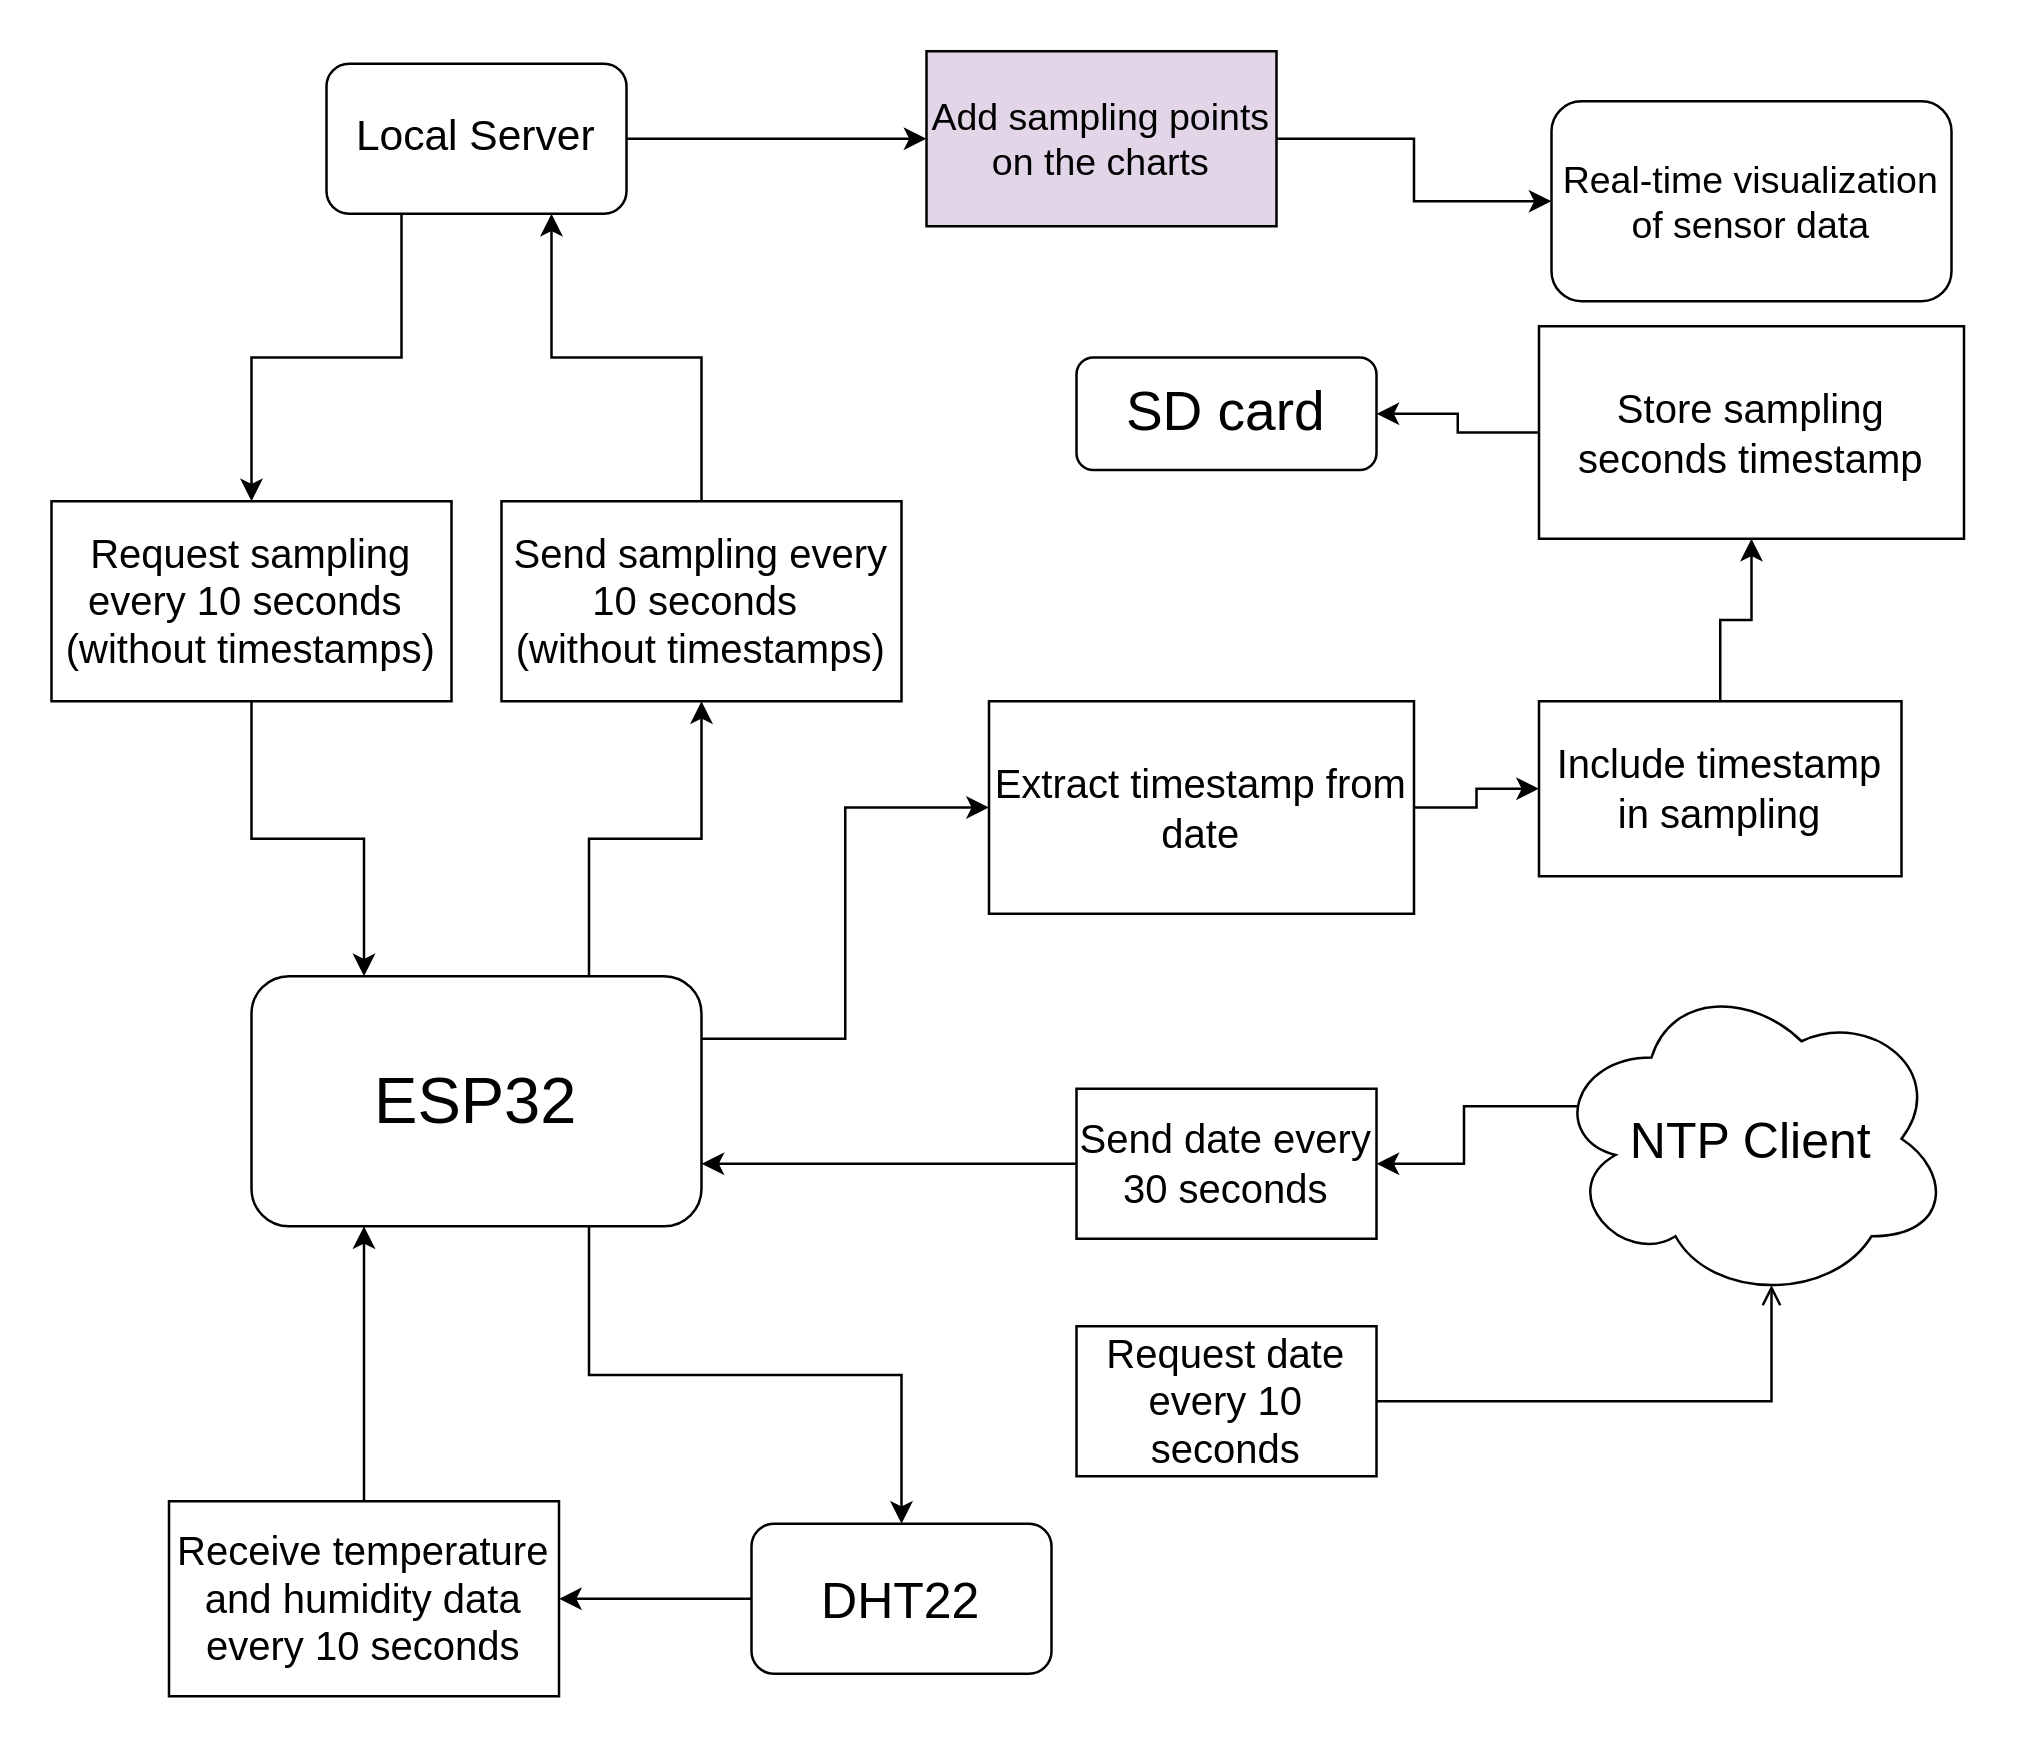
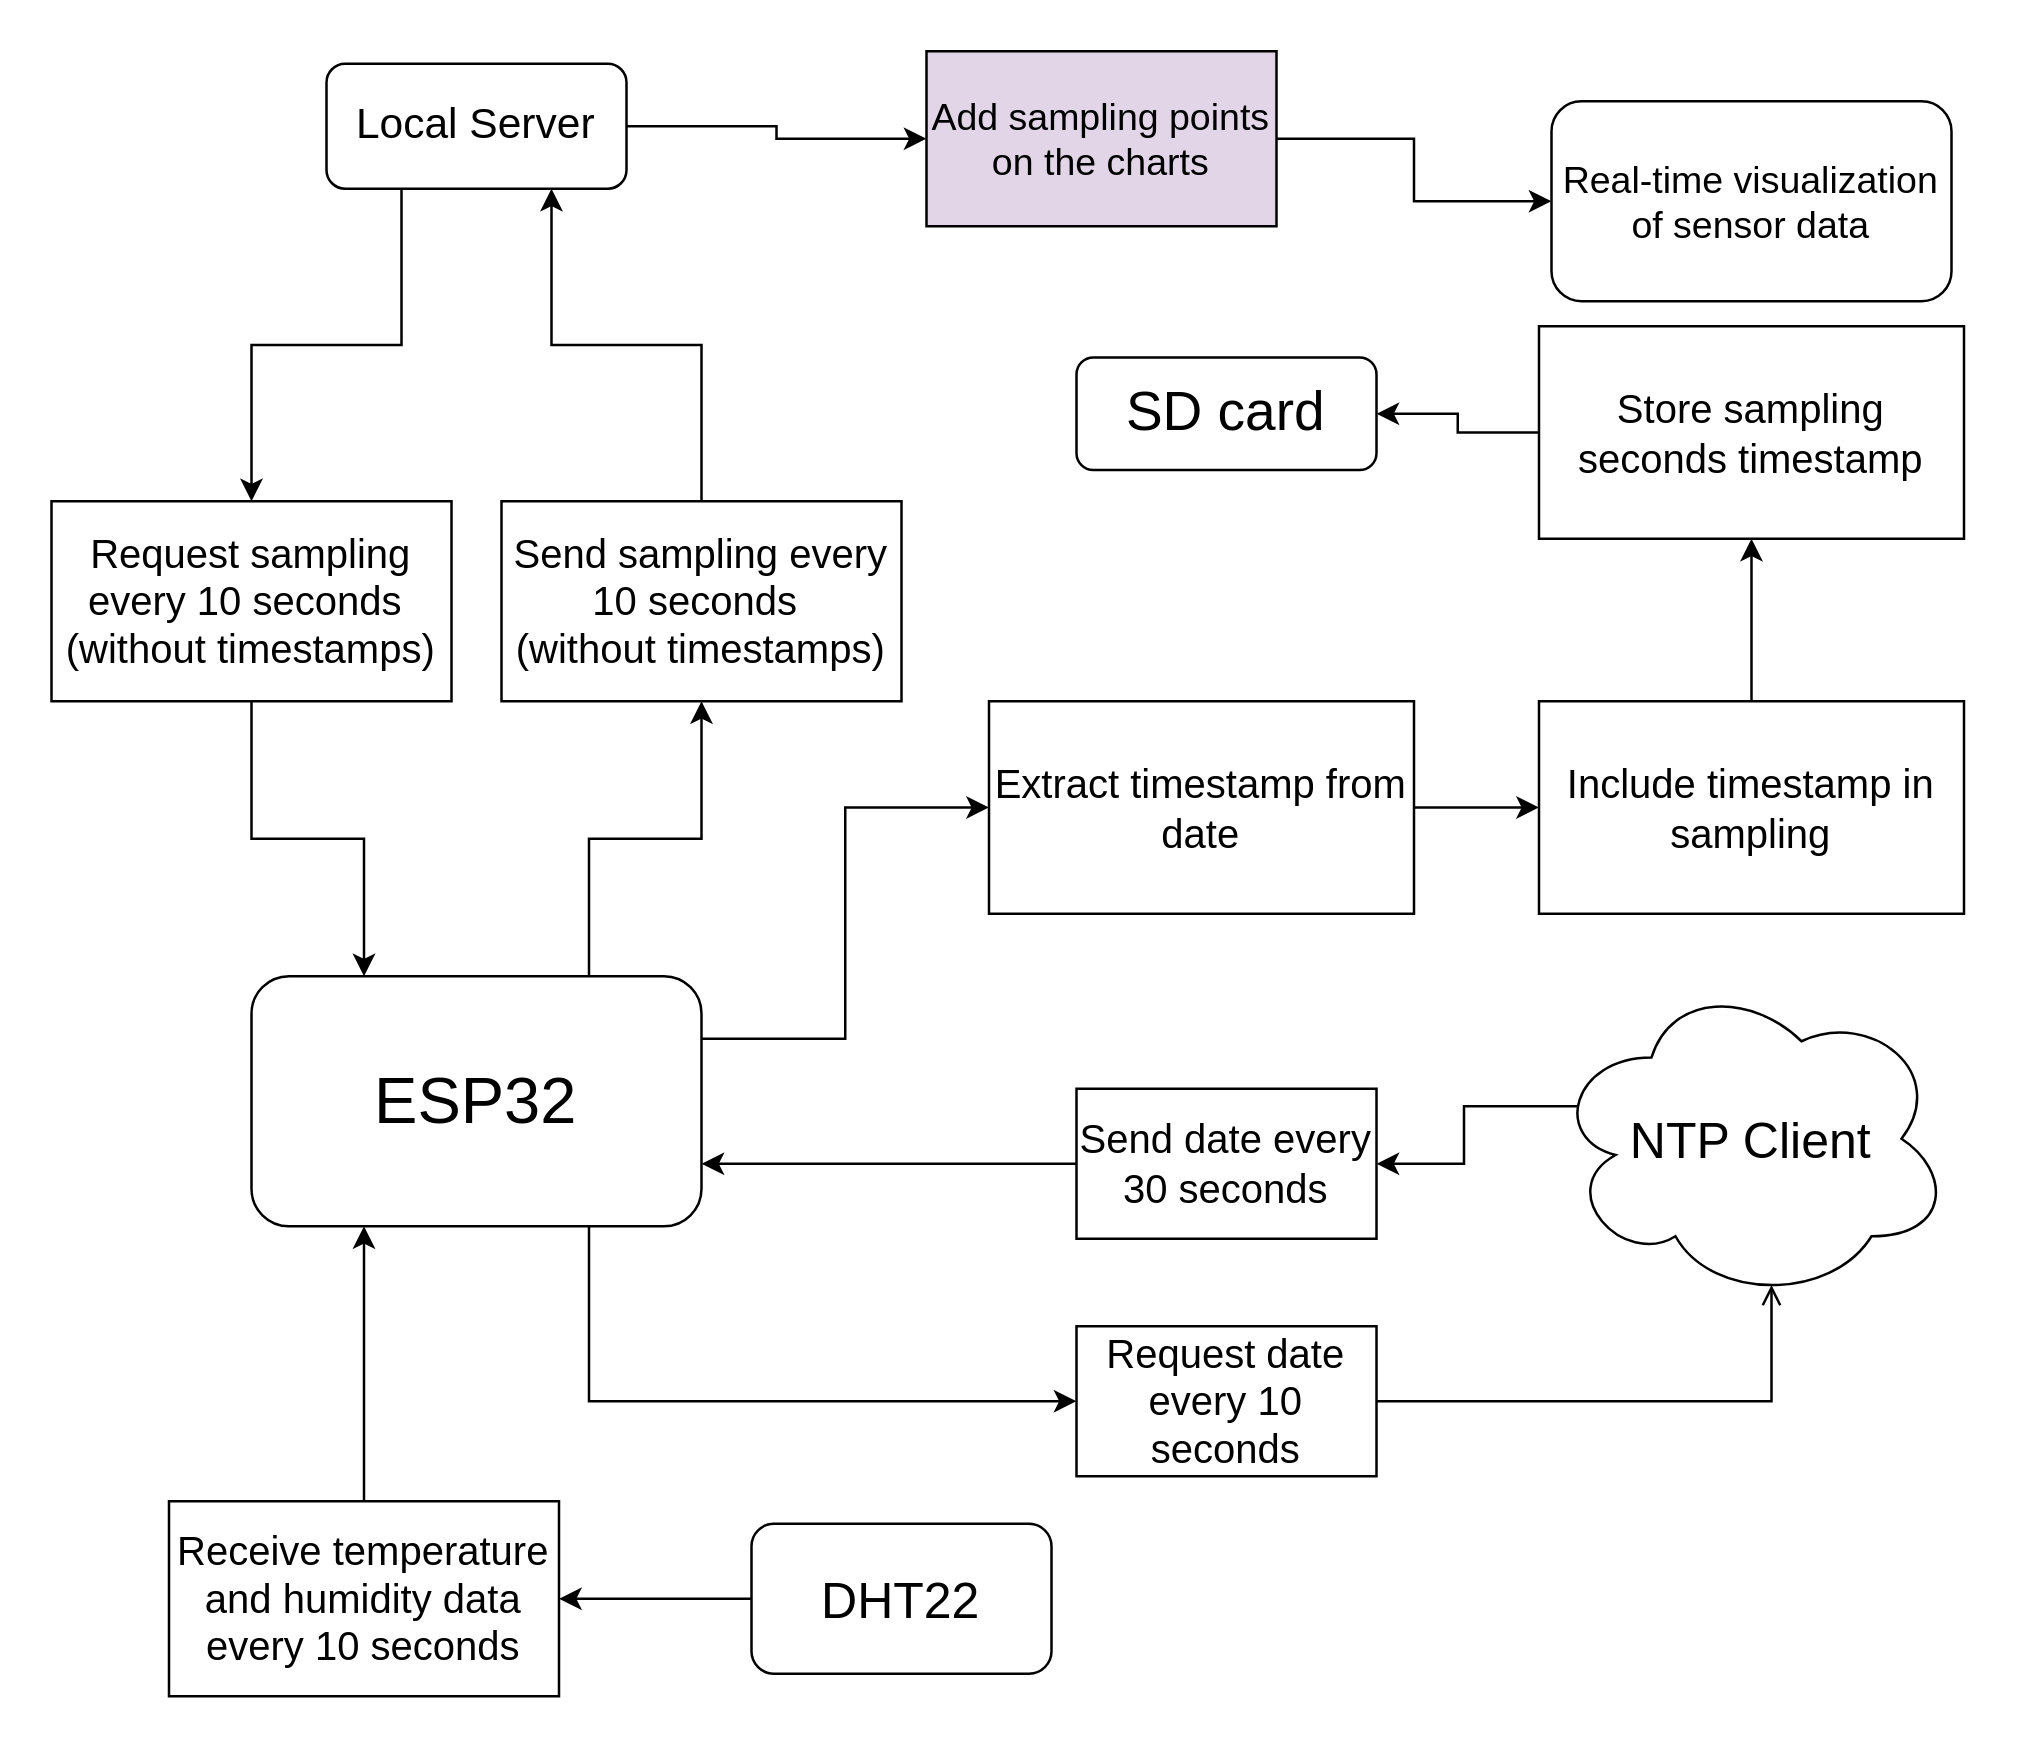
(476, 139) -> (476, 126)
(1720, 789) -> (1751, 808)
(809, 1375) -> (810, 1401)
